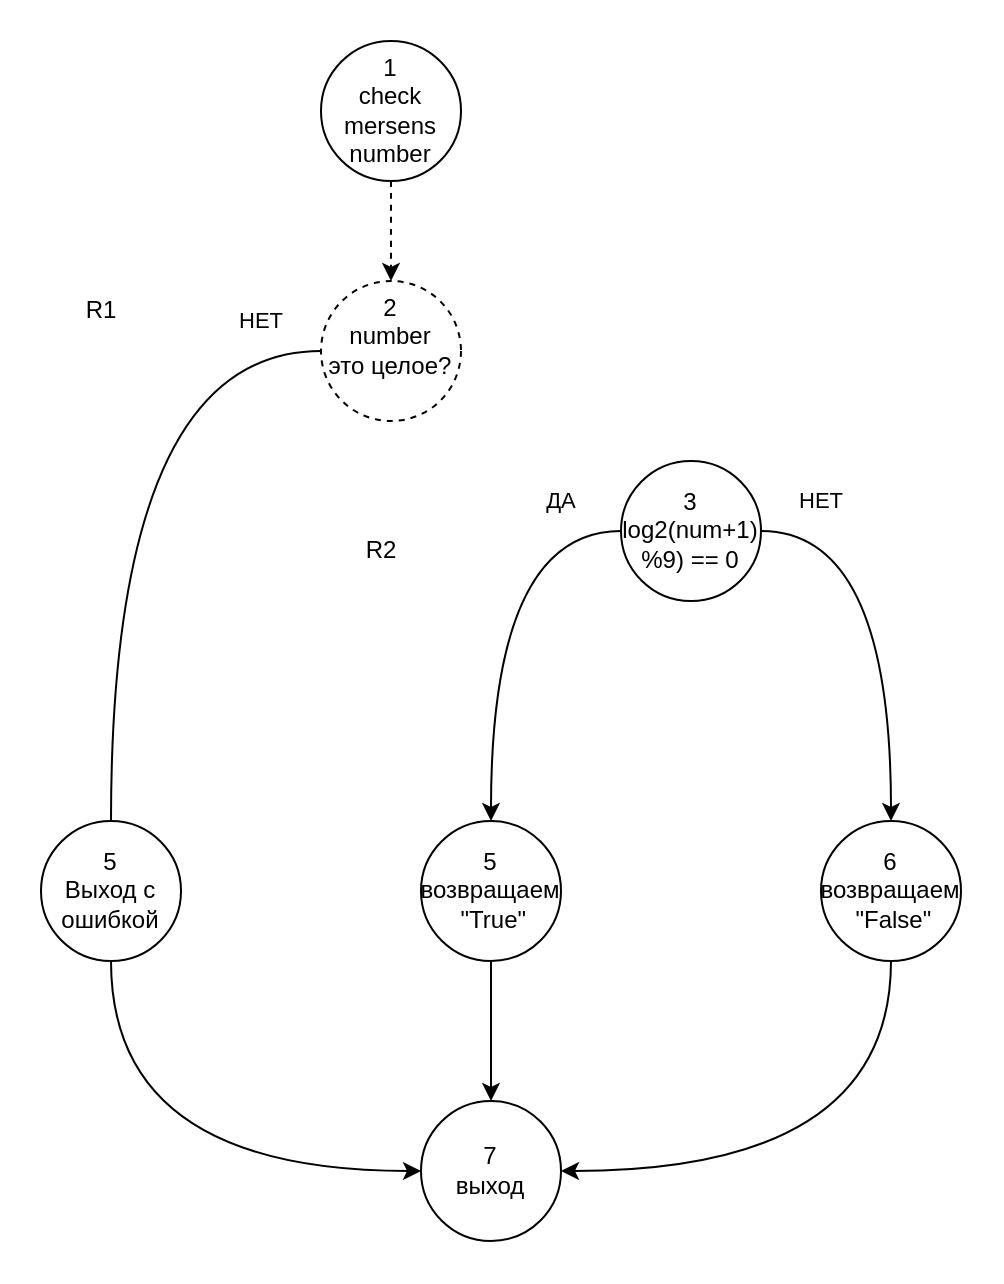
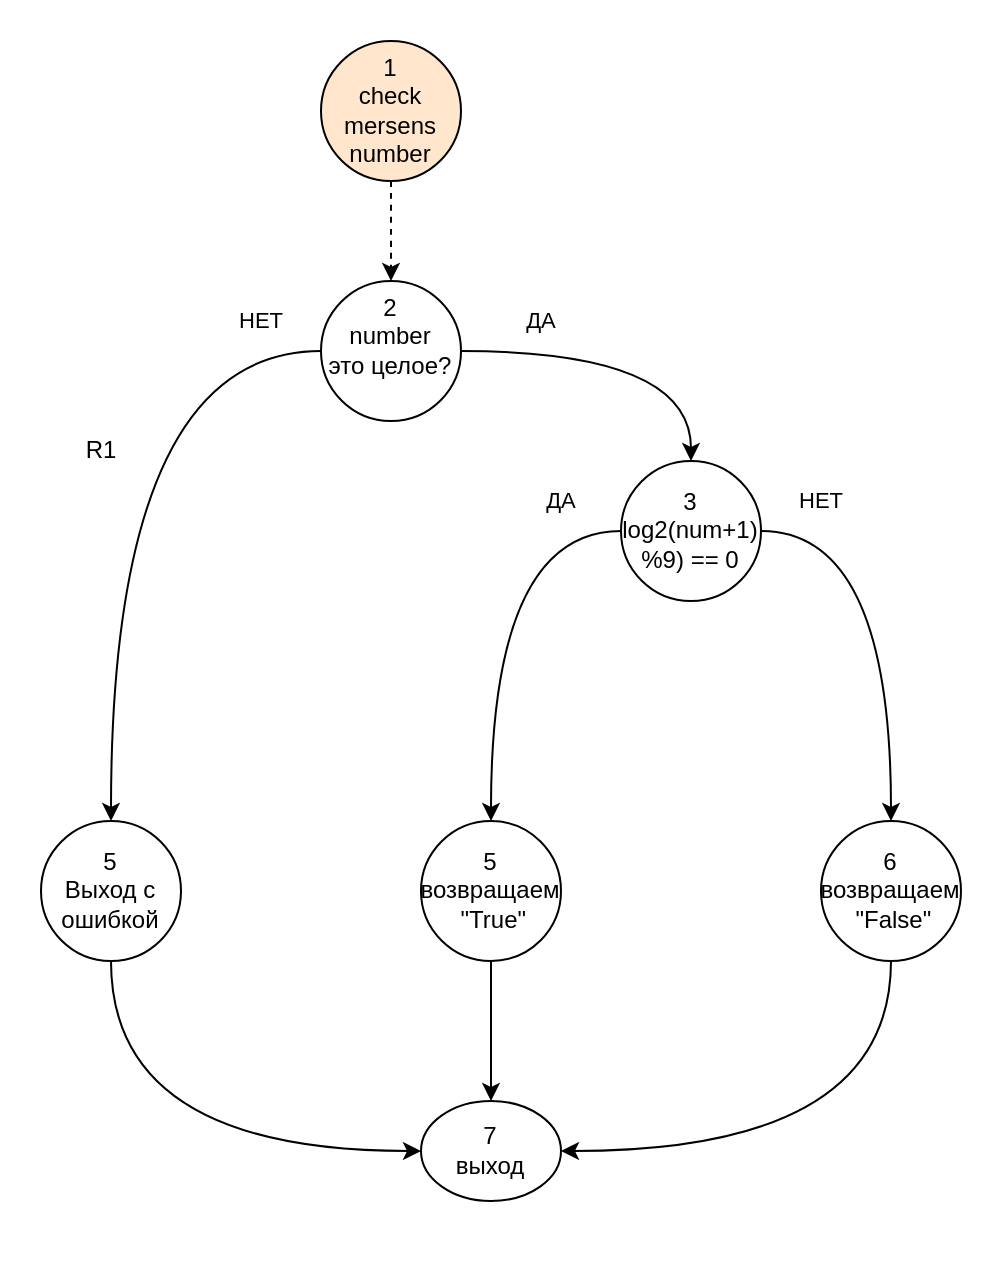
(391, 111) -> (391, 111)
(101, 311) -> (101, 451)
(391, 351) -> (391, 351)
none -> (596, 364)
(381, 551) -> none
(111, 811) -> (111, 806)
(491, 1171) -> (491, 1151)
